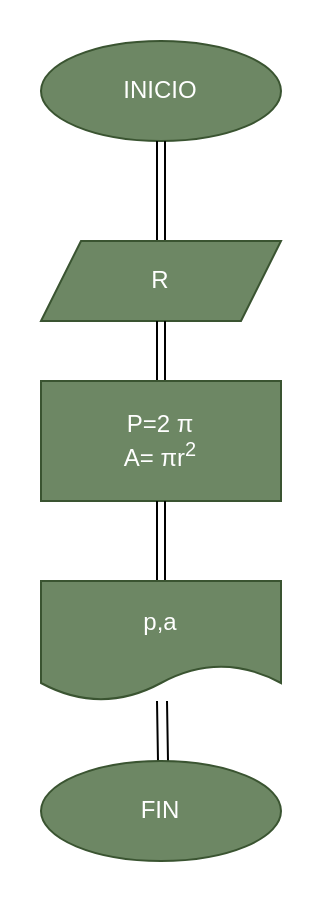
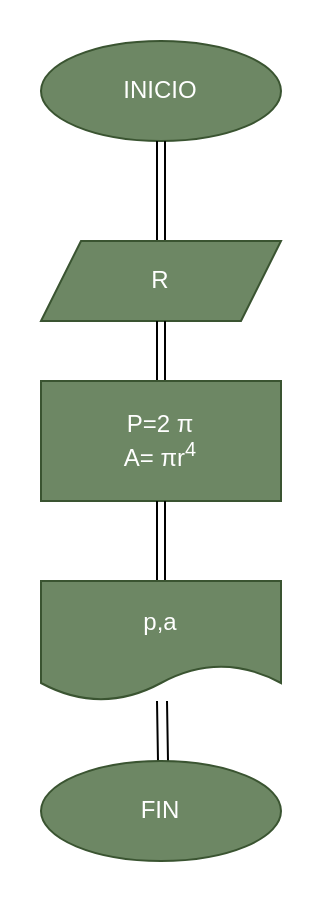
(161, 441) -> (161, 441)
